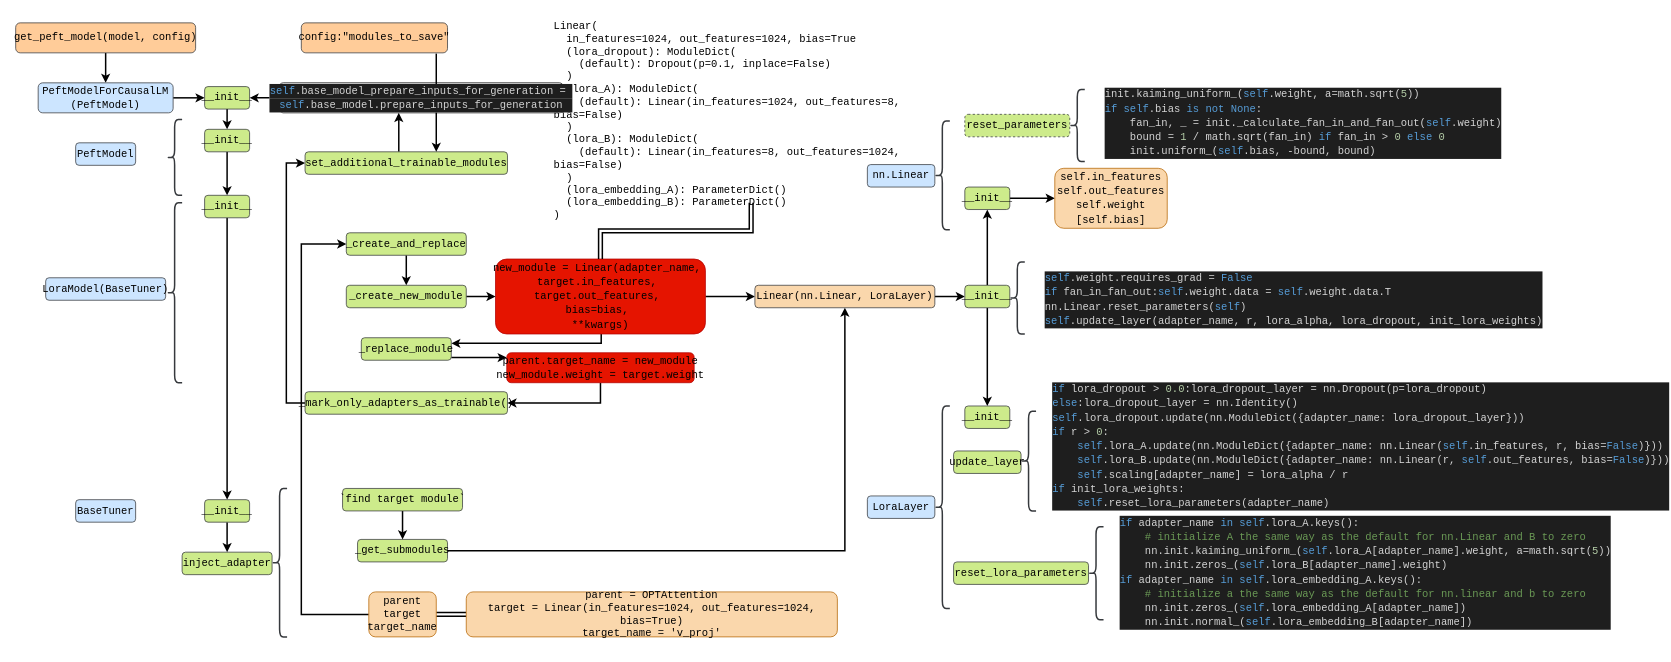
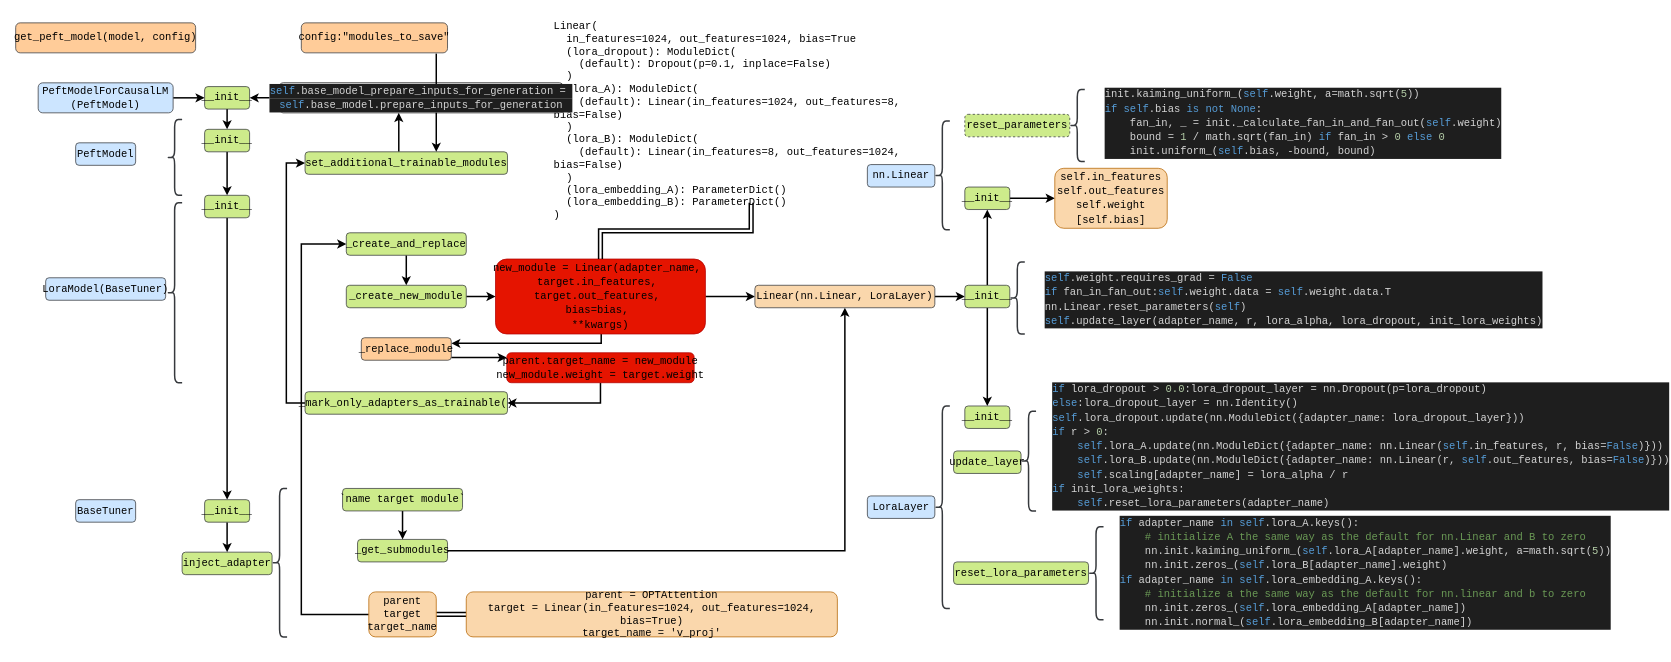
(105, 64) -> none
(406, 349) -> (406, 349)
(402, 500) -> (402, 500)
